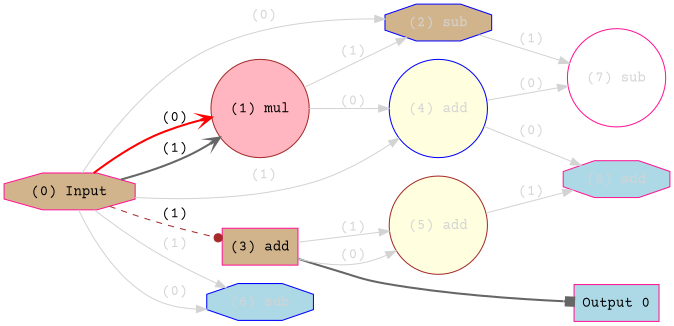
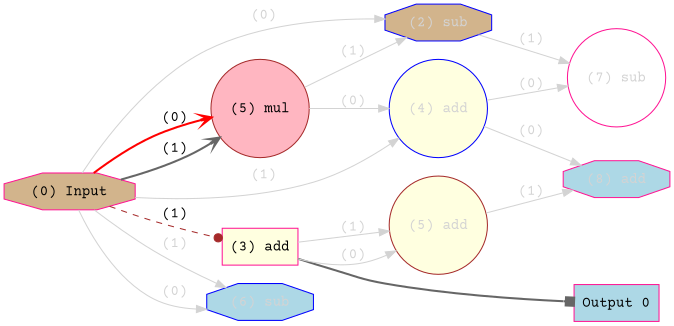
(260, 109) -> (260, 109)
(260, 247) -> (260, 247)
